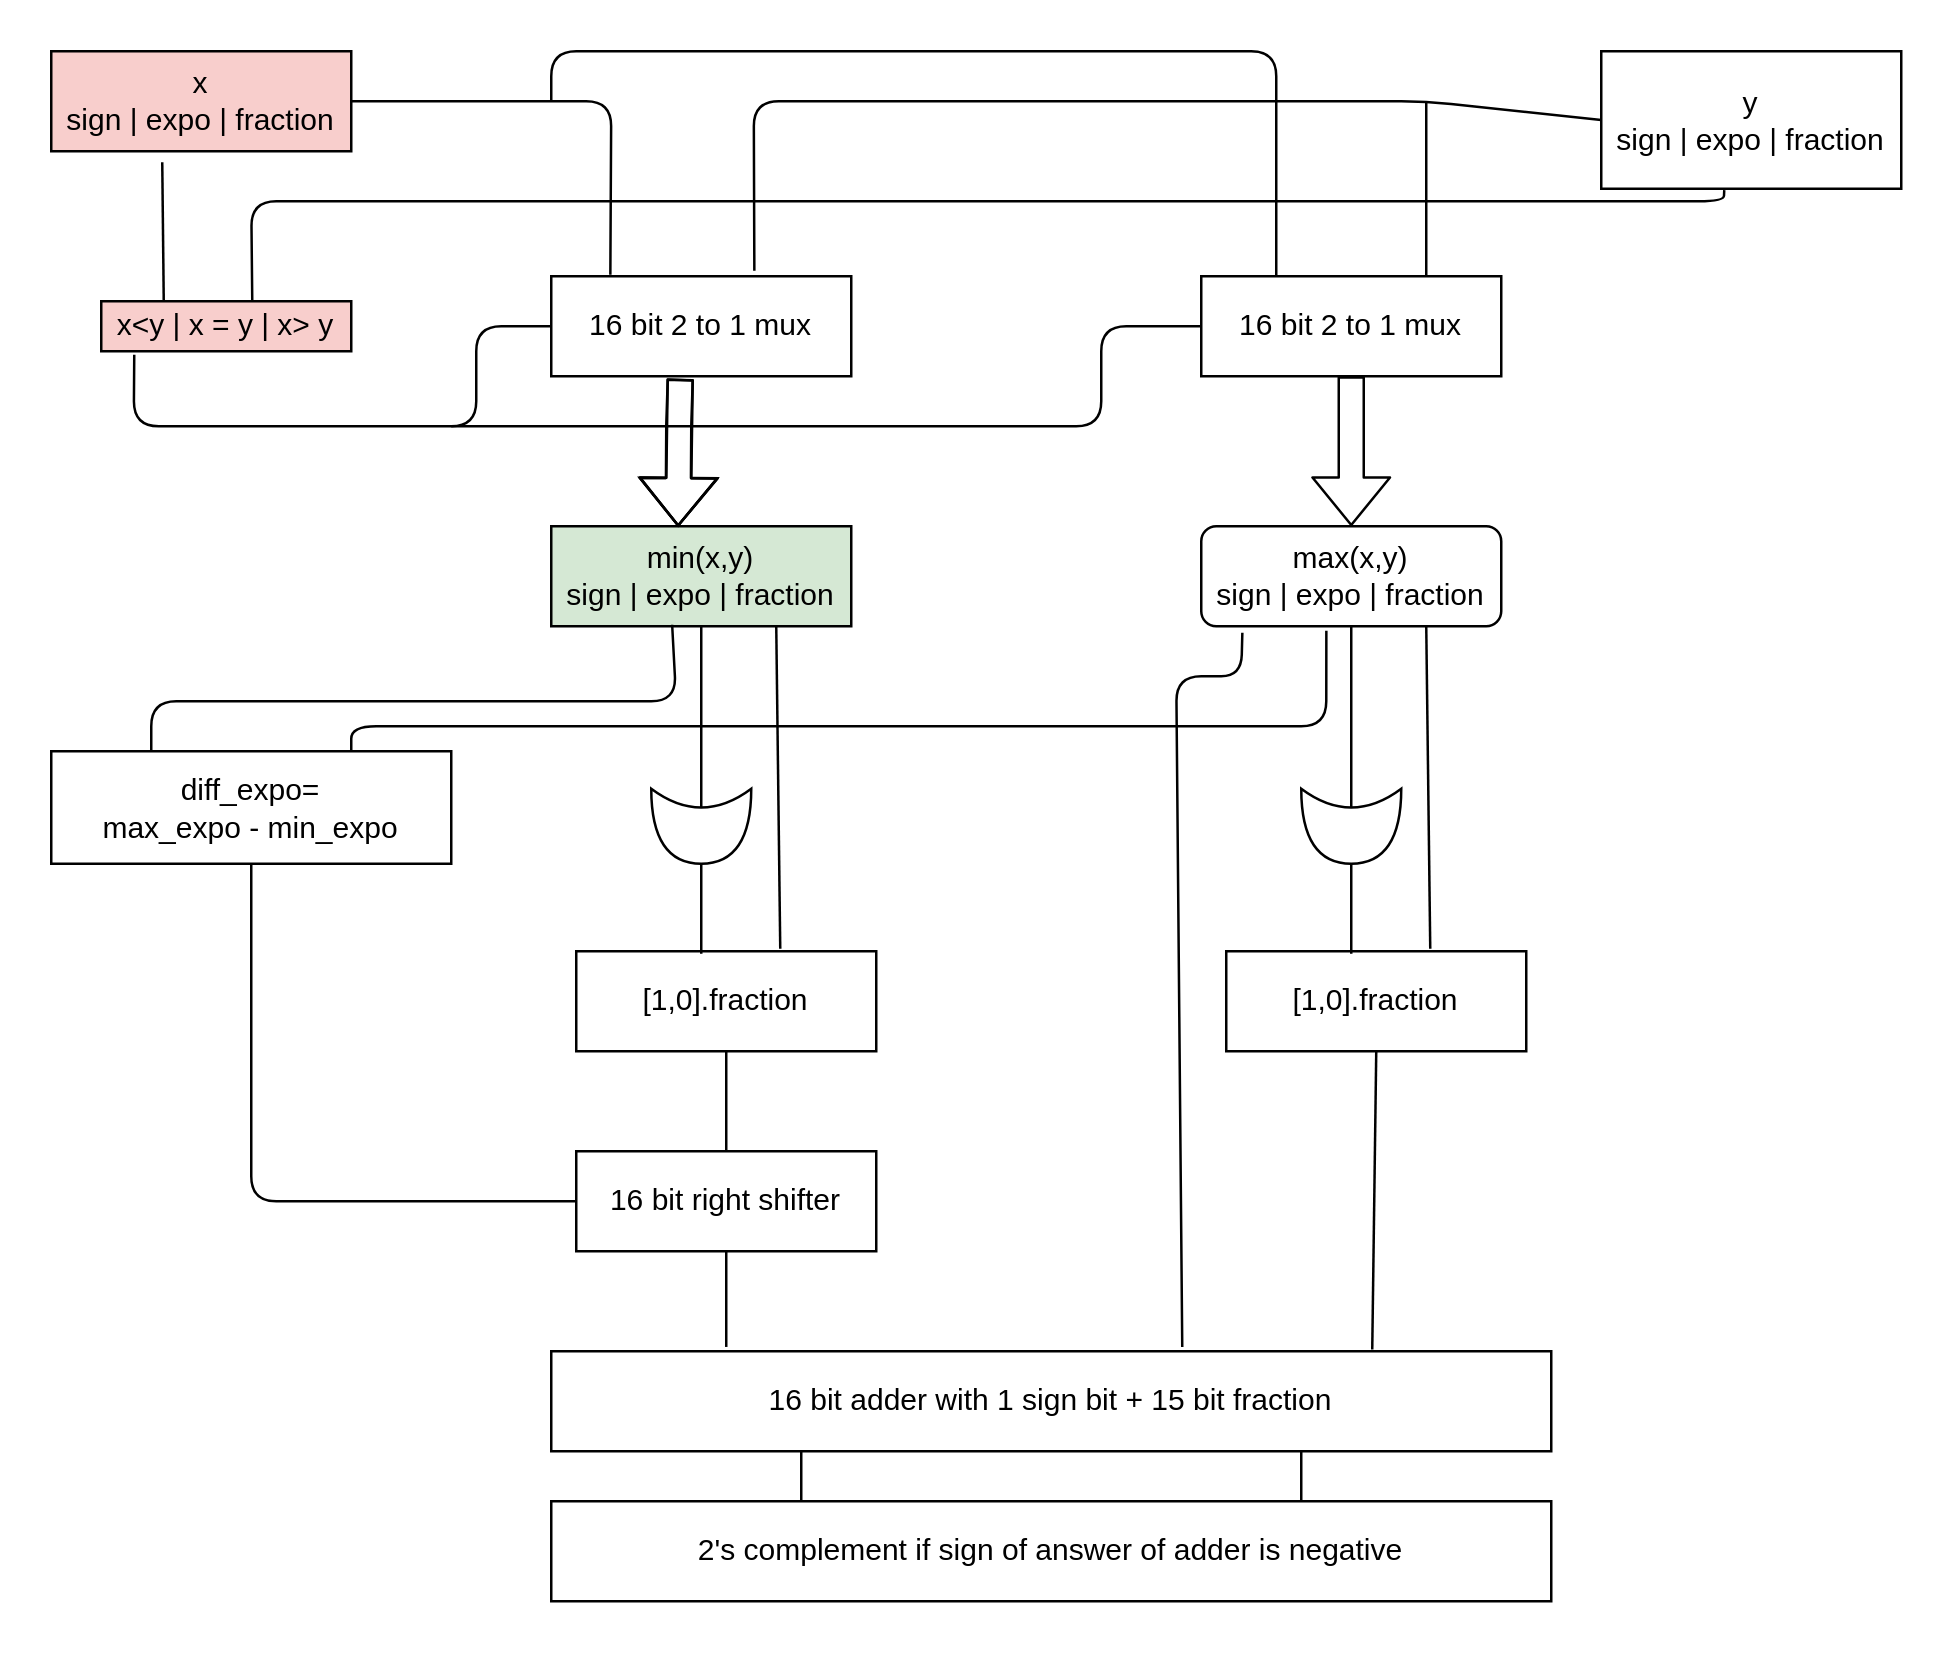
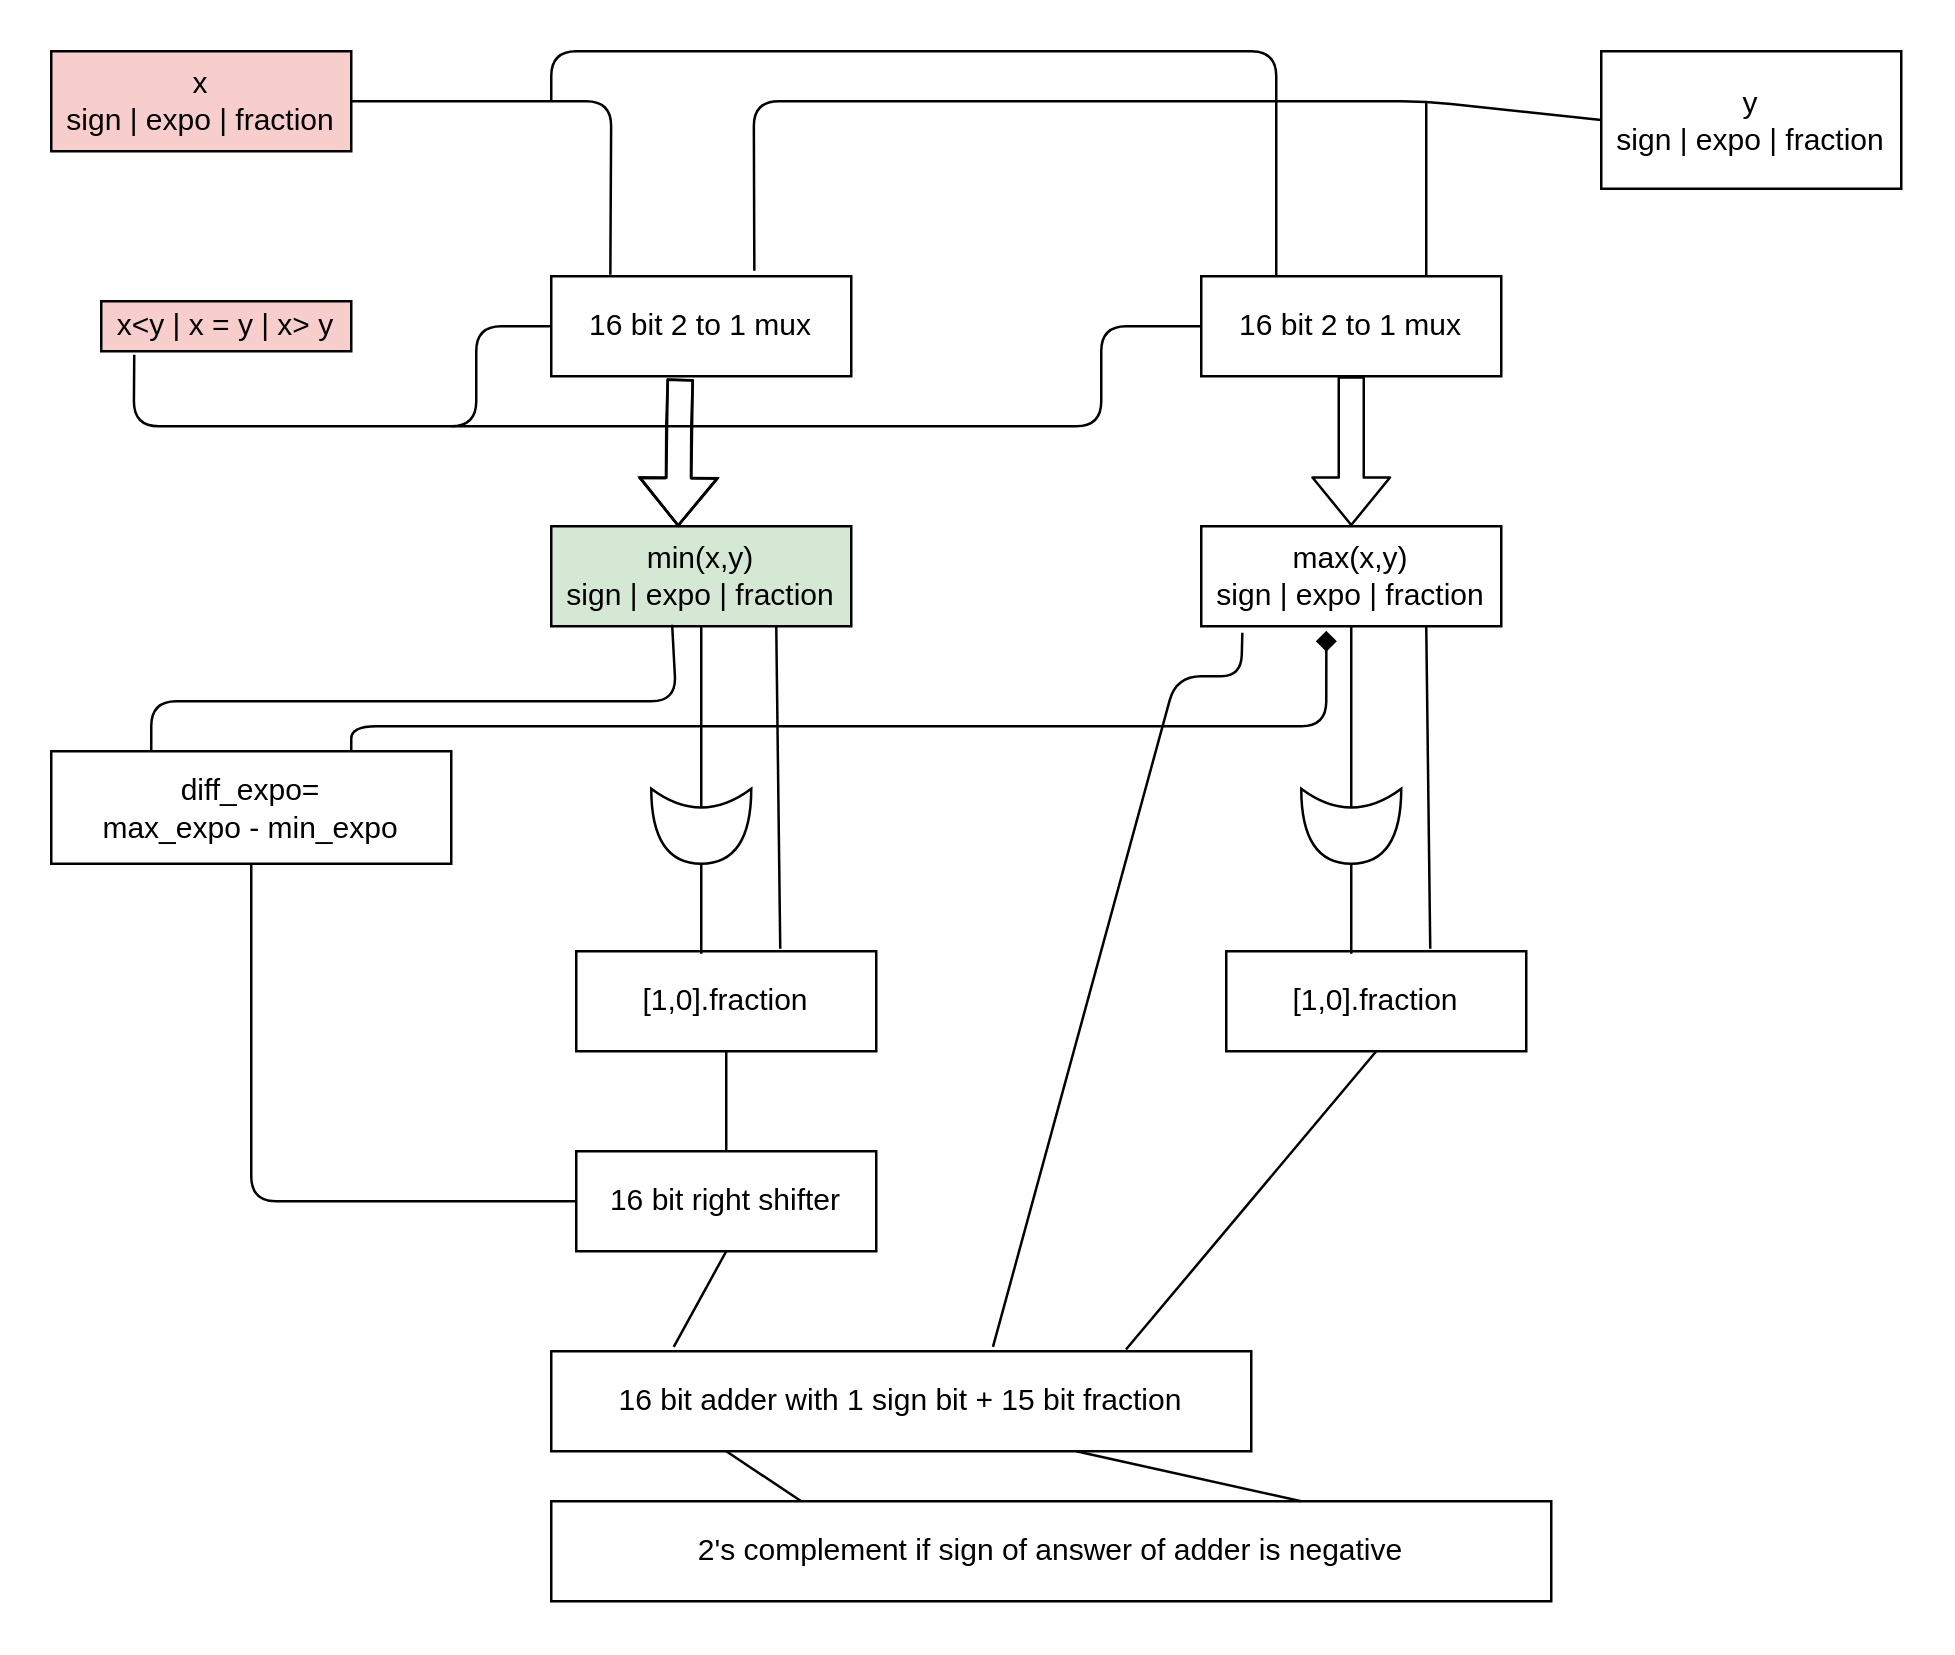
(1015, 201) -> none
(163, 232) -> none
(1351, 576) -> (1351, 576)
(1326, 641) -> (1326, 651)
(1051, 1401) -> (901, 1401)
